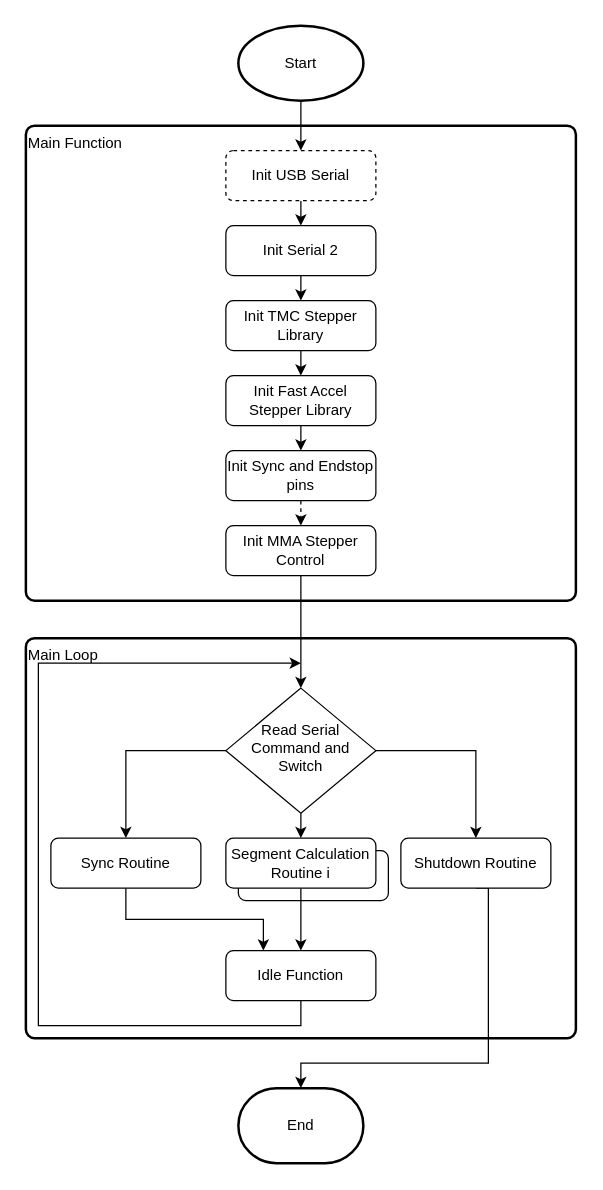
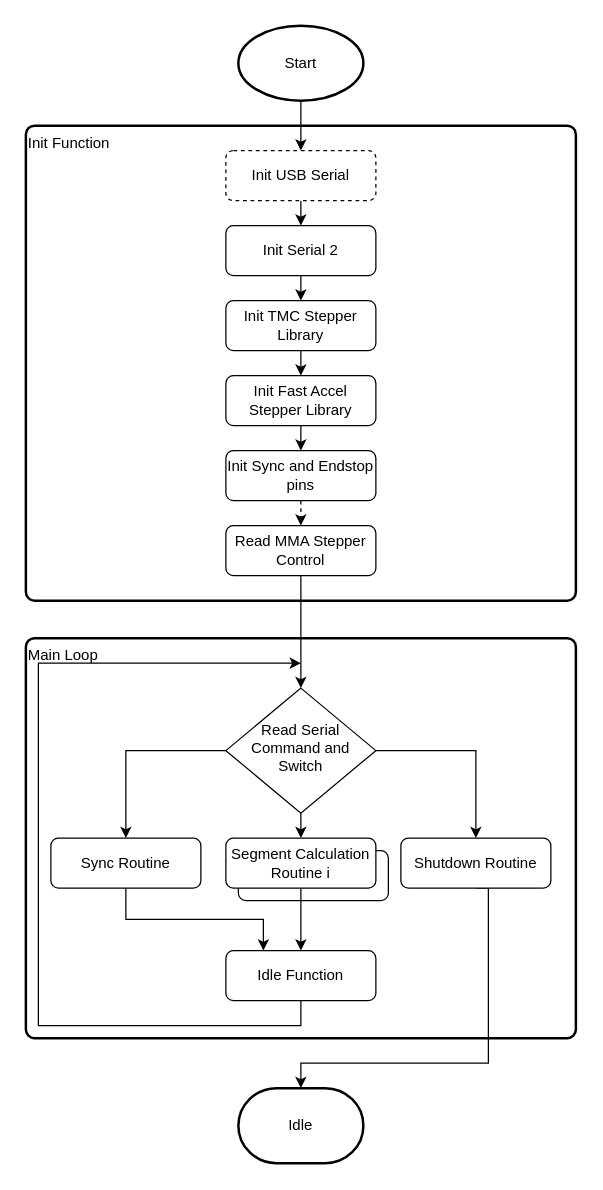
(77, 143) -> (77, 143)
(301, 551) -> (301, 551)
(301, 1126) -> (301, 1126)
